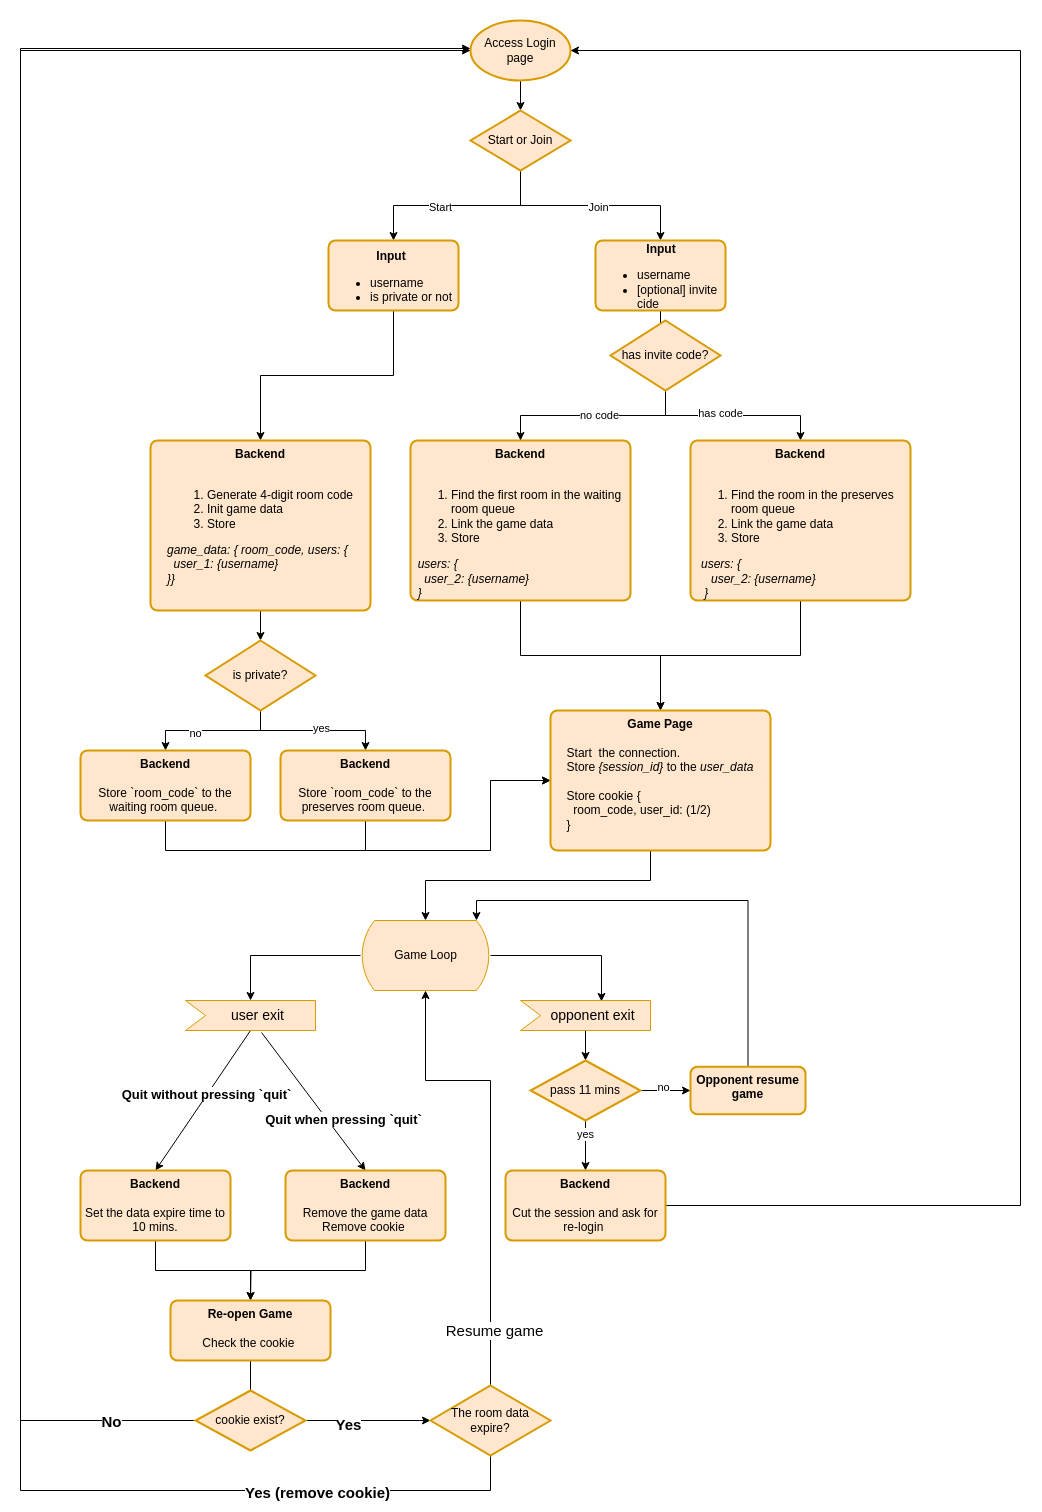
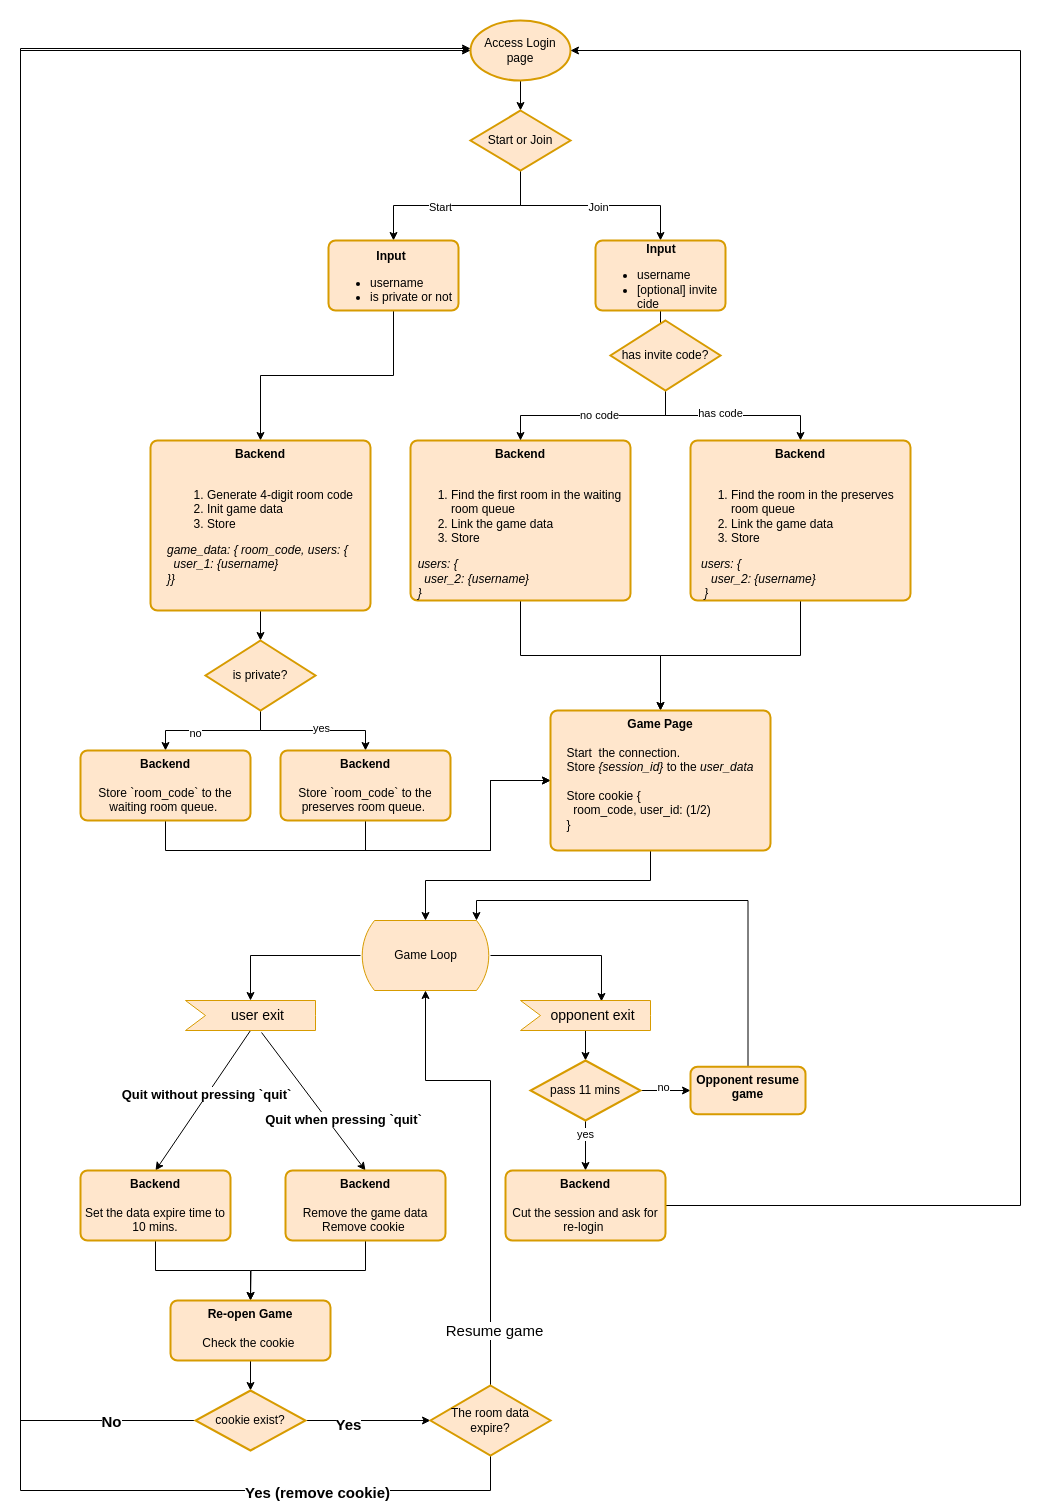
(251, 1385) -> (251, 1382)
